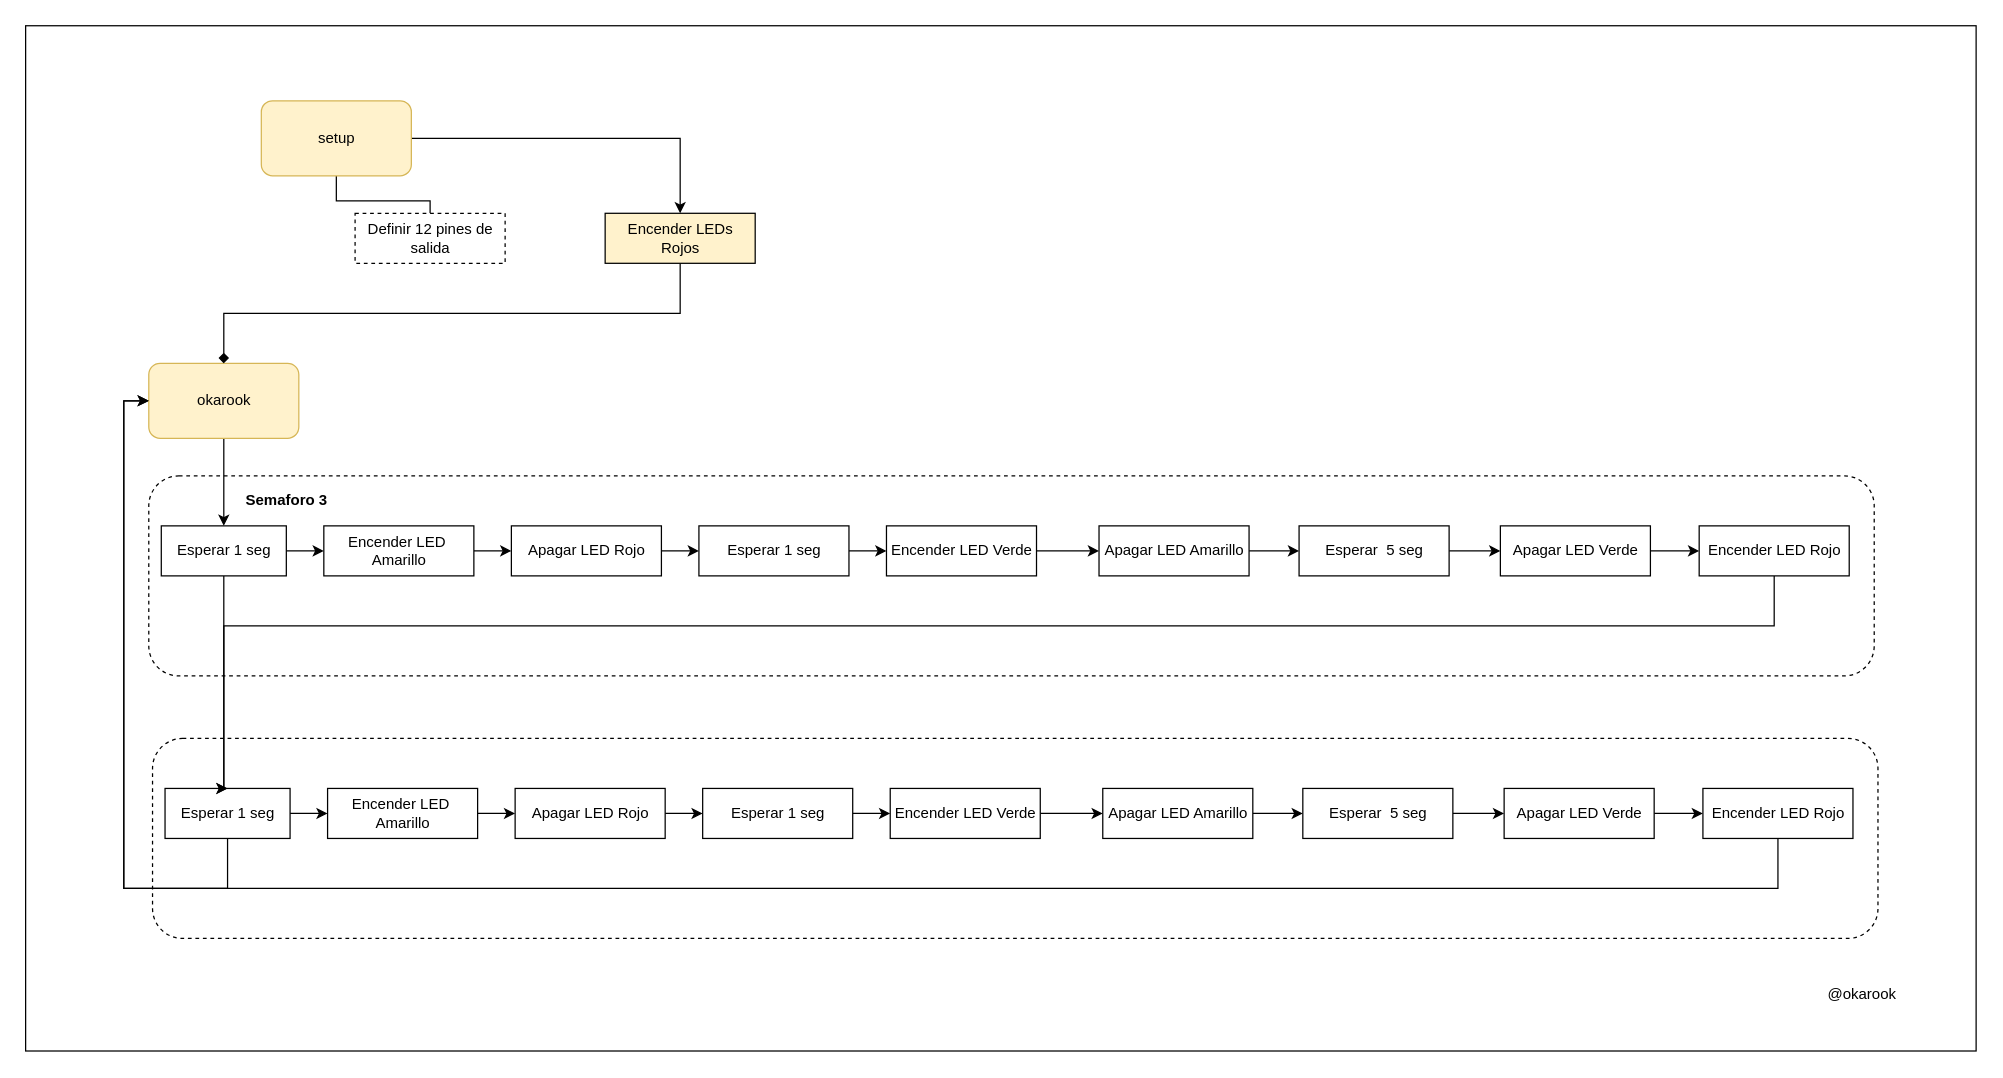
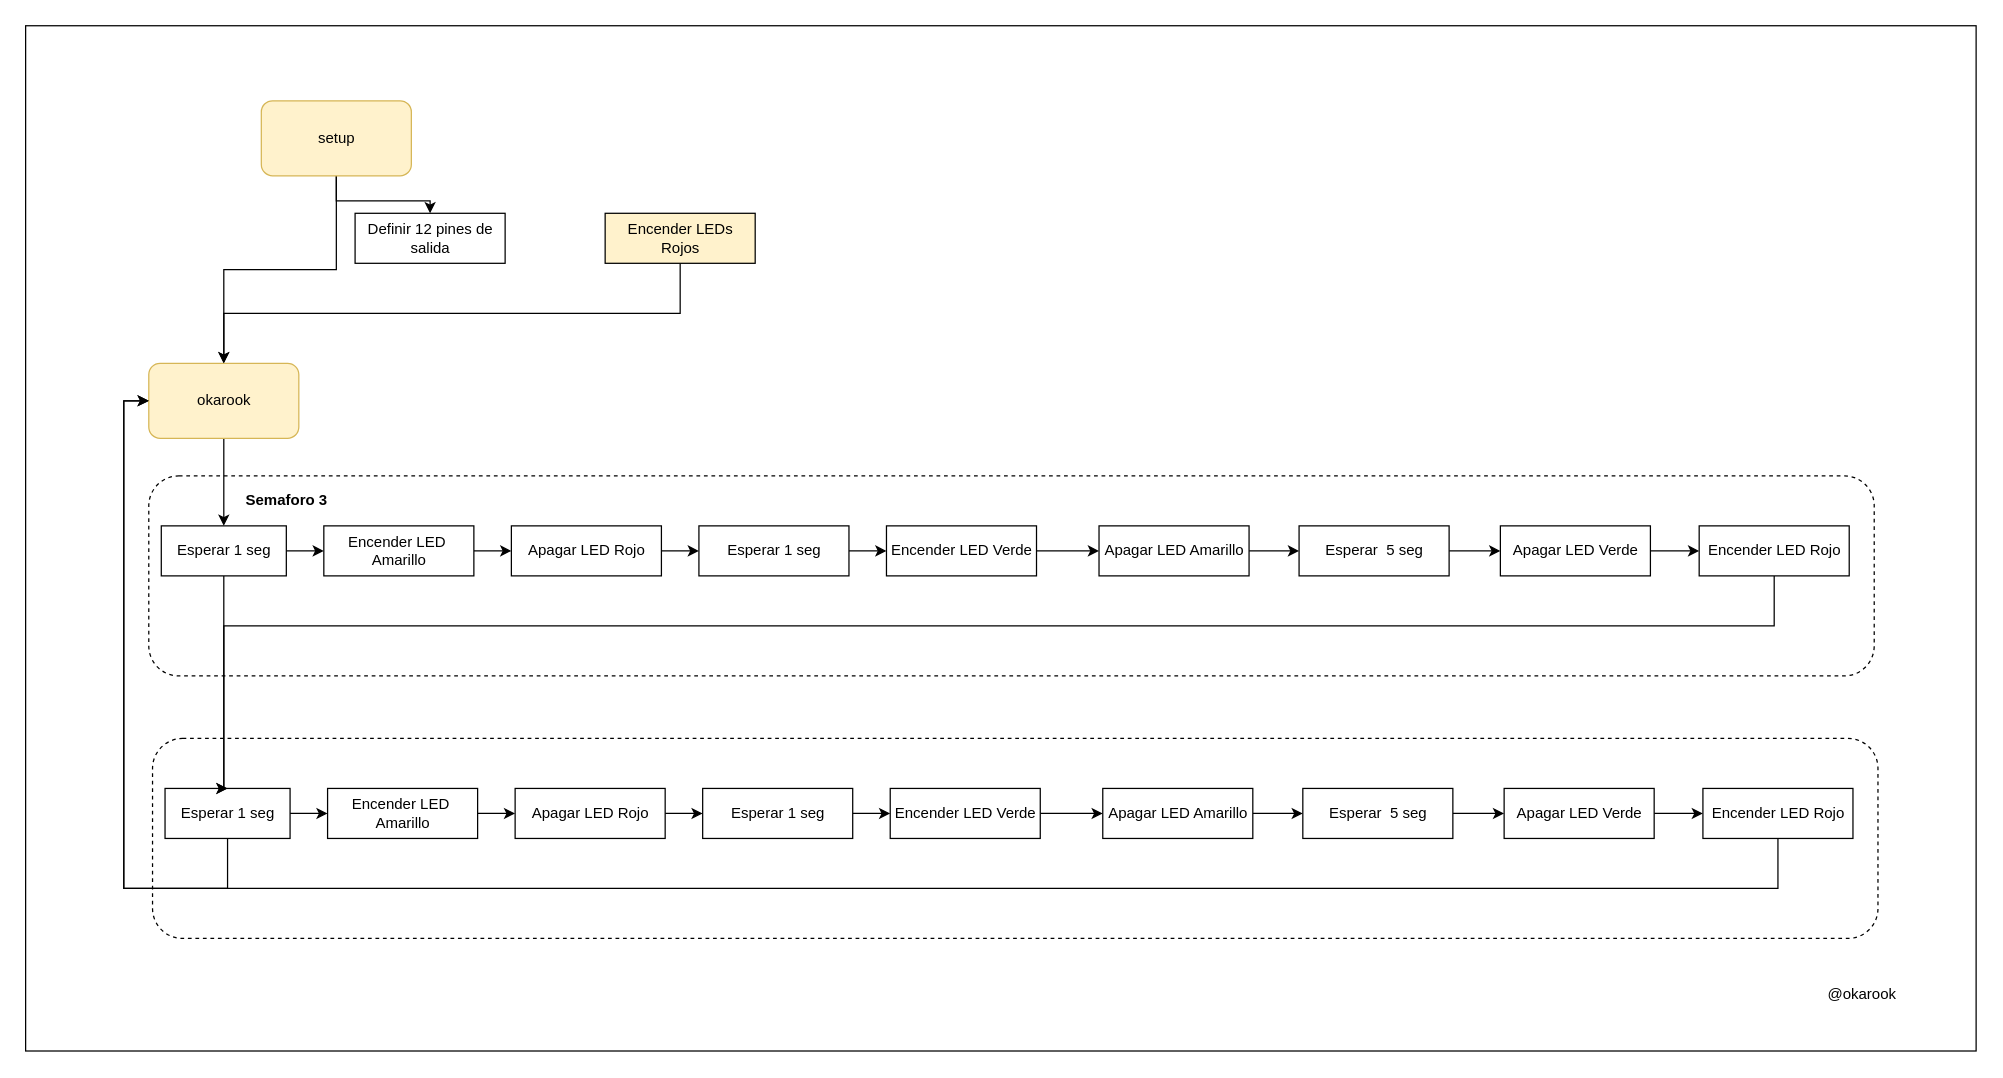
(579, 138) -> (293, 269)
(430, 203) -> (428, 201)
(430, 238) -> (430, 238)
(226, 313) -> (226, 313)
